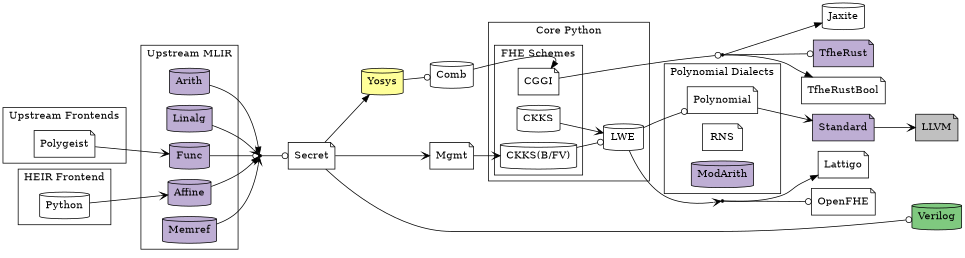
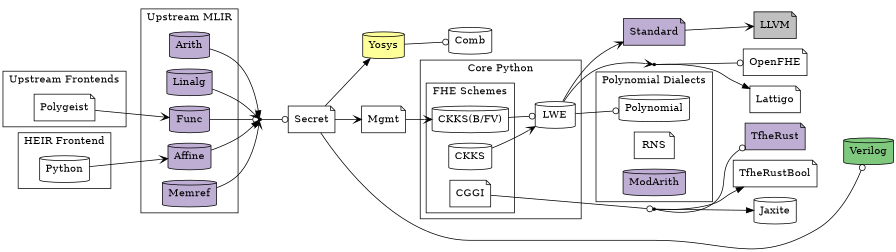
(516, 59) -> none
(722, 100) -> (654, 108)
(786, 115) -> (586, 67)
